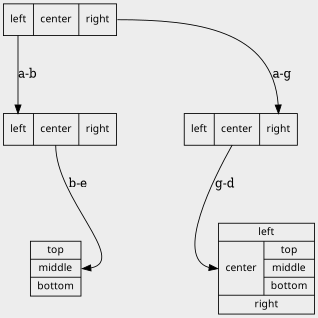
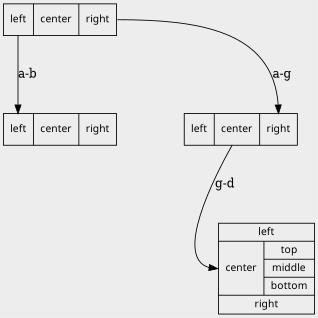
(56, 269) -> none
